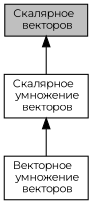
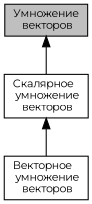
(46, 20) -> (46, 20)
